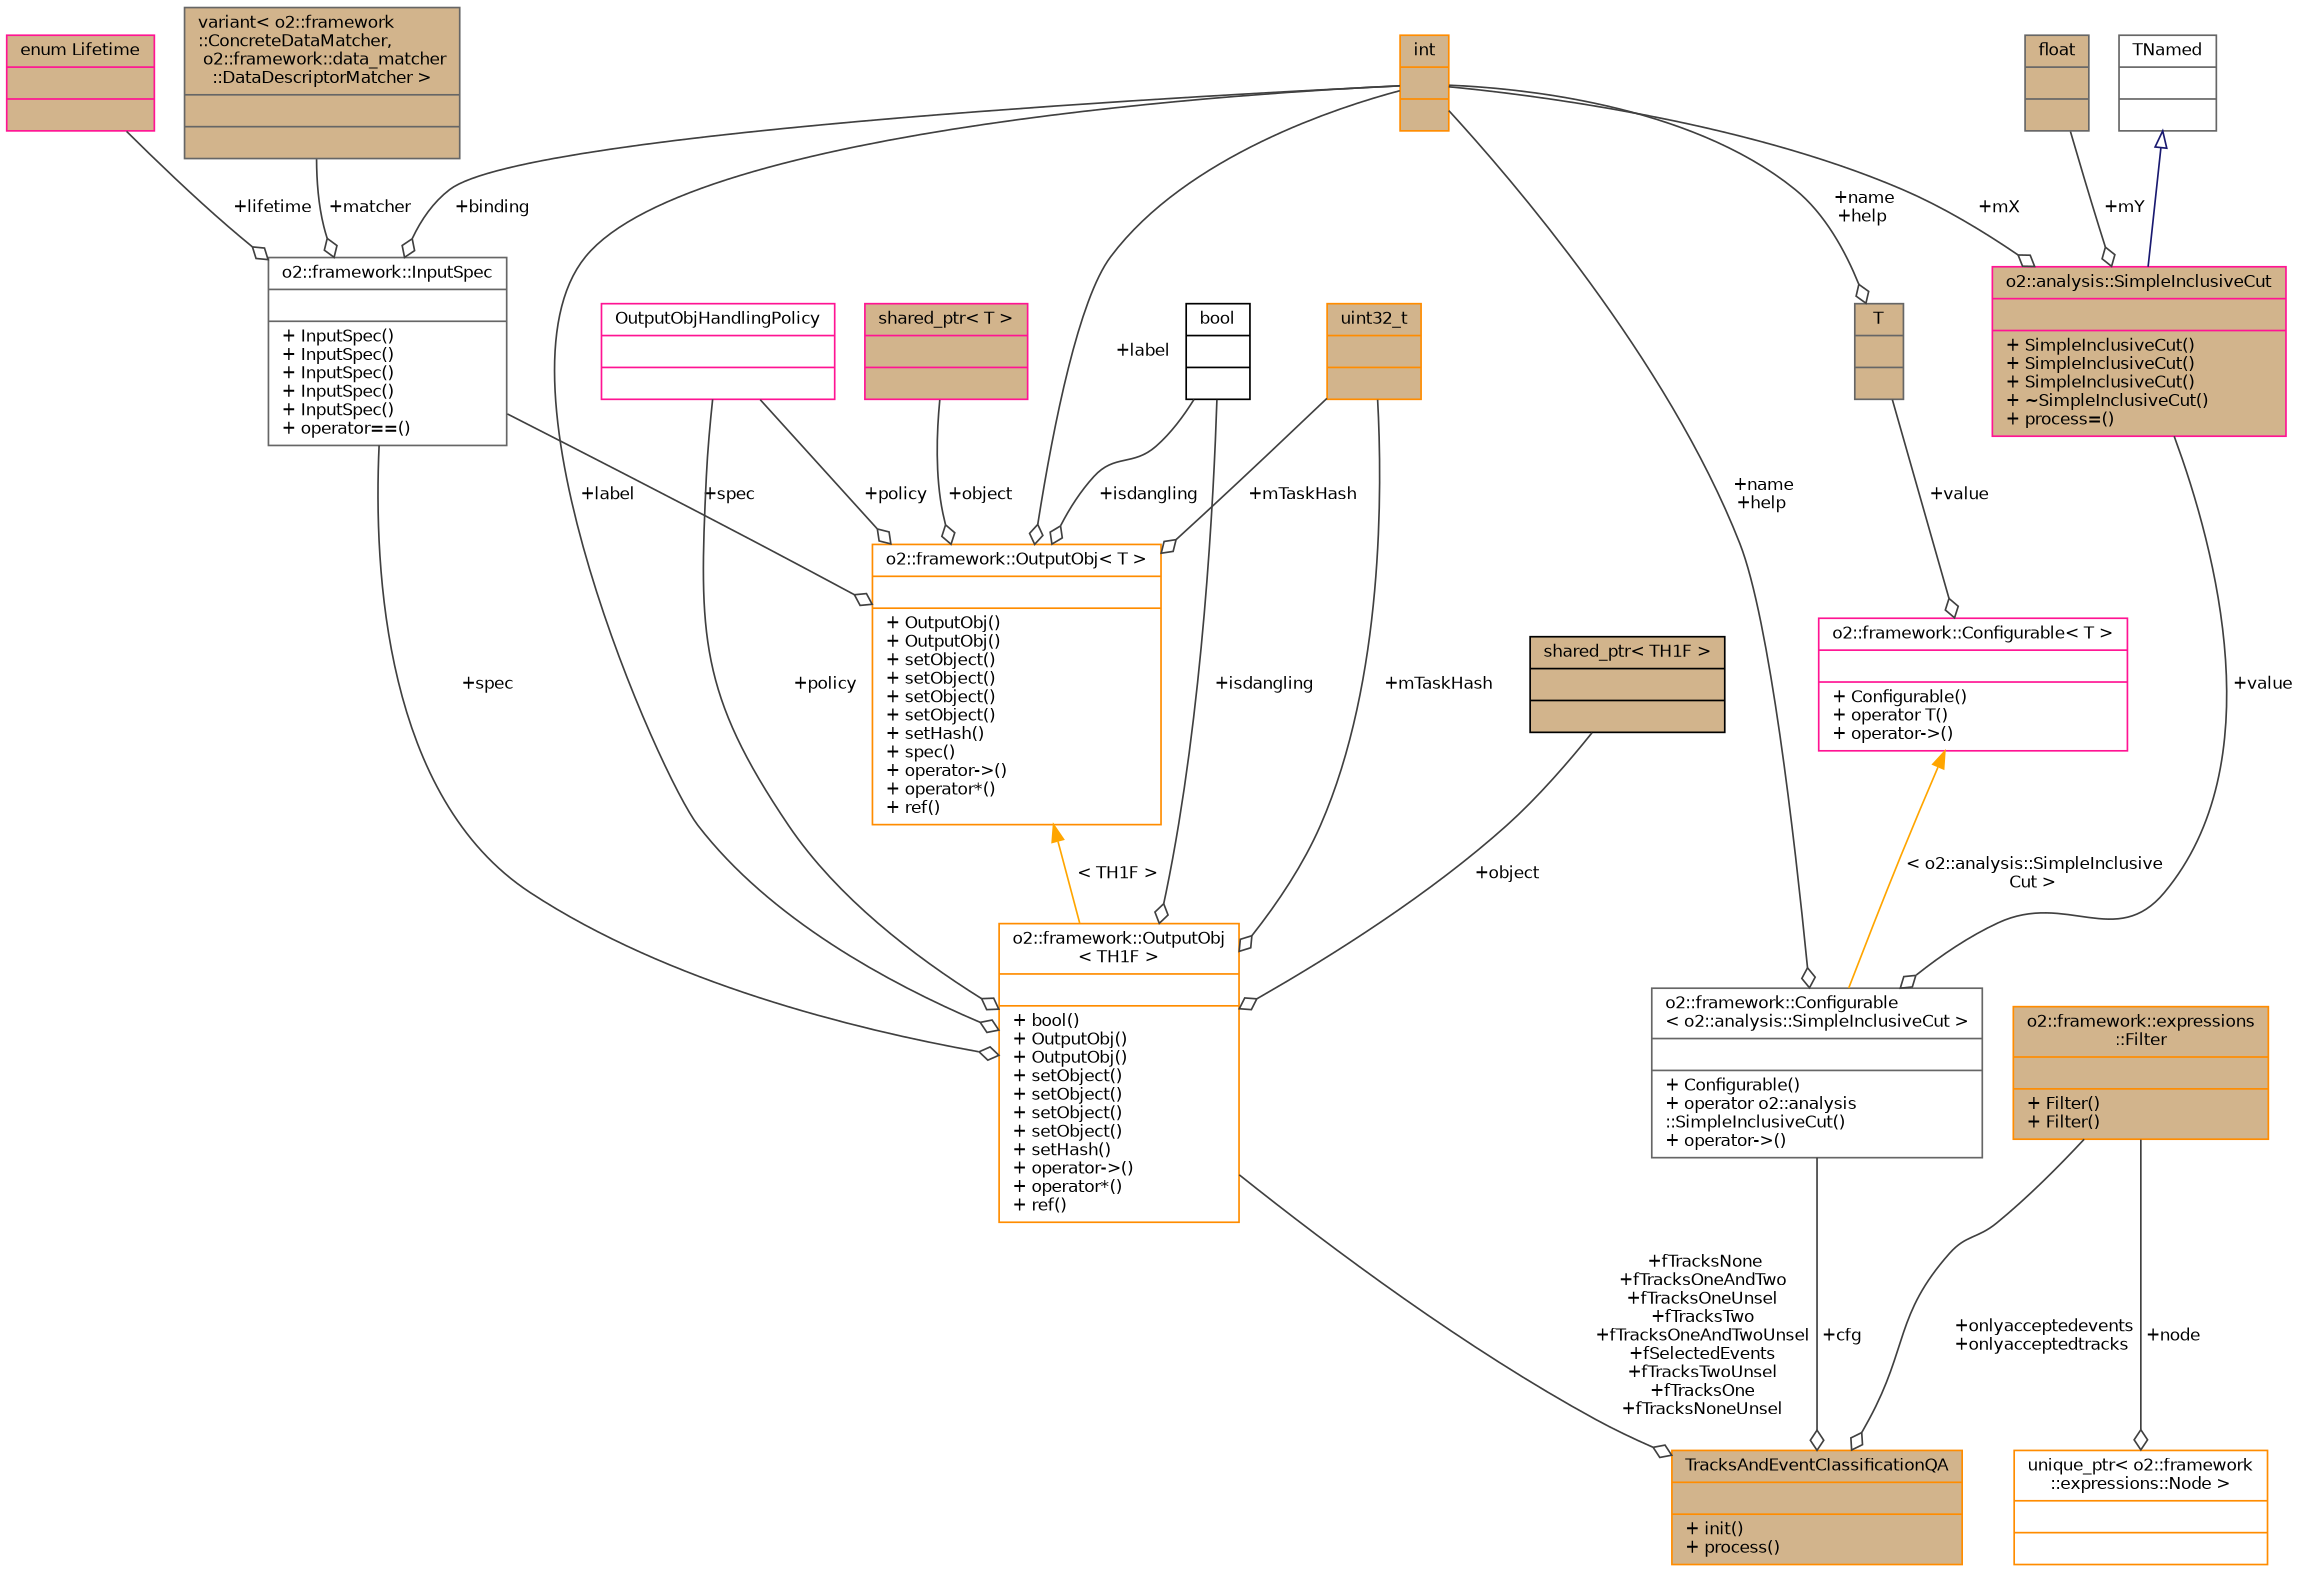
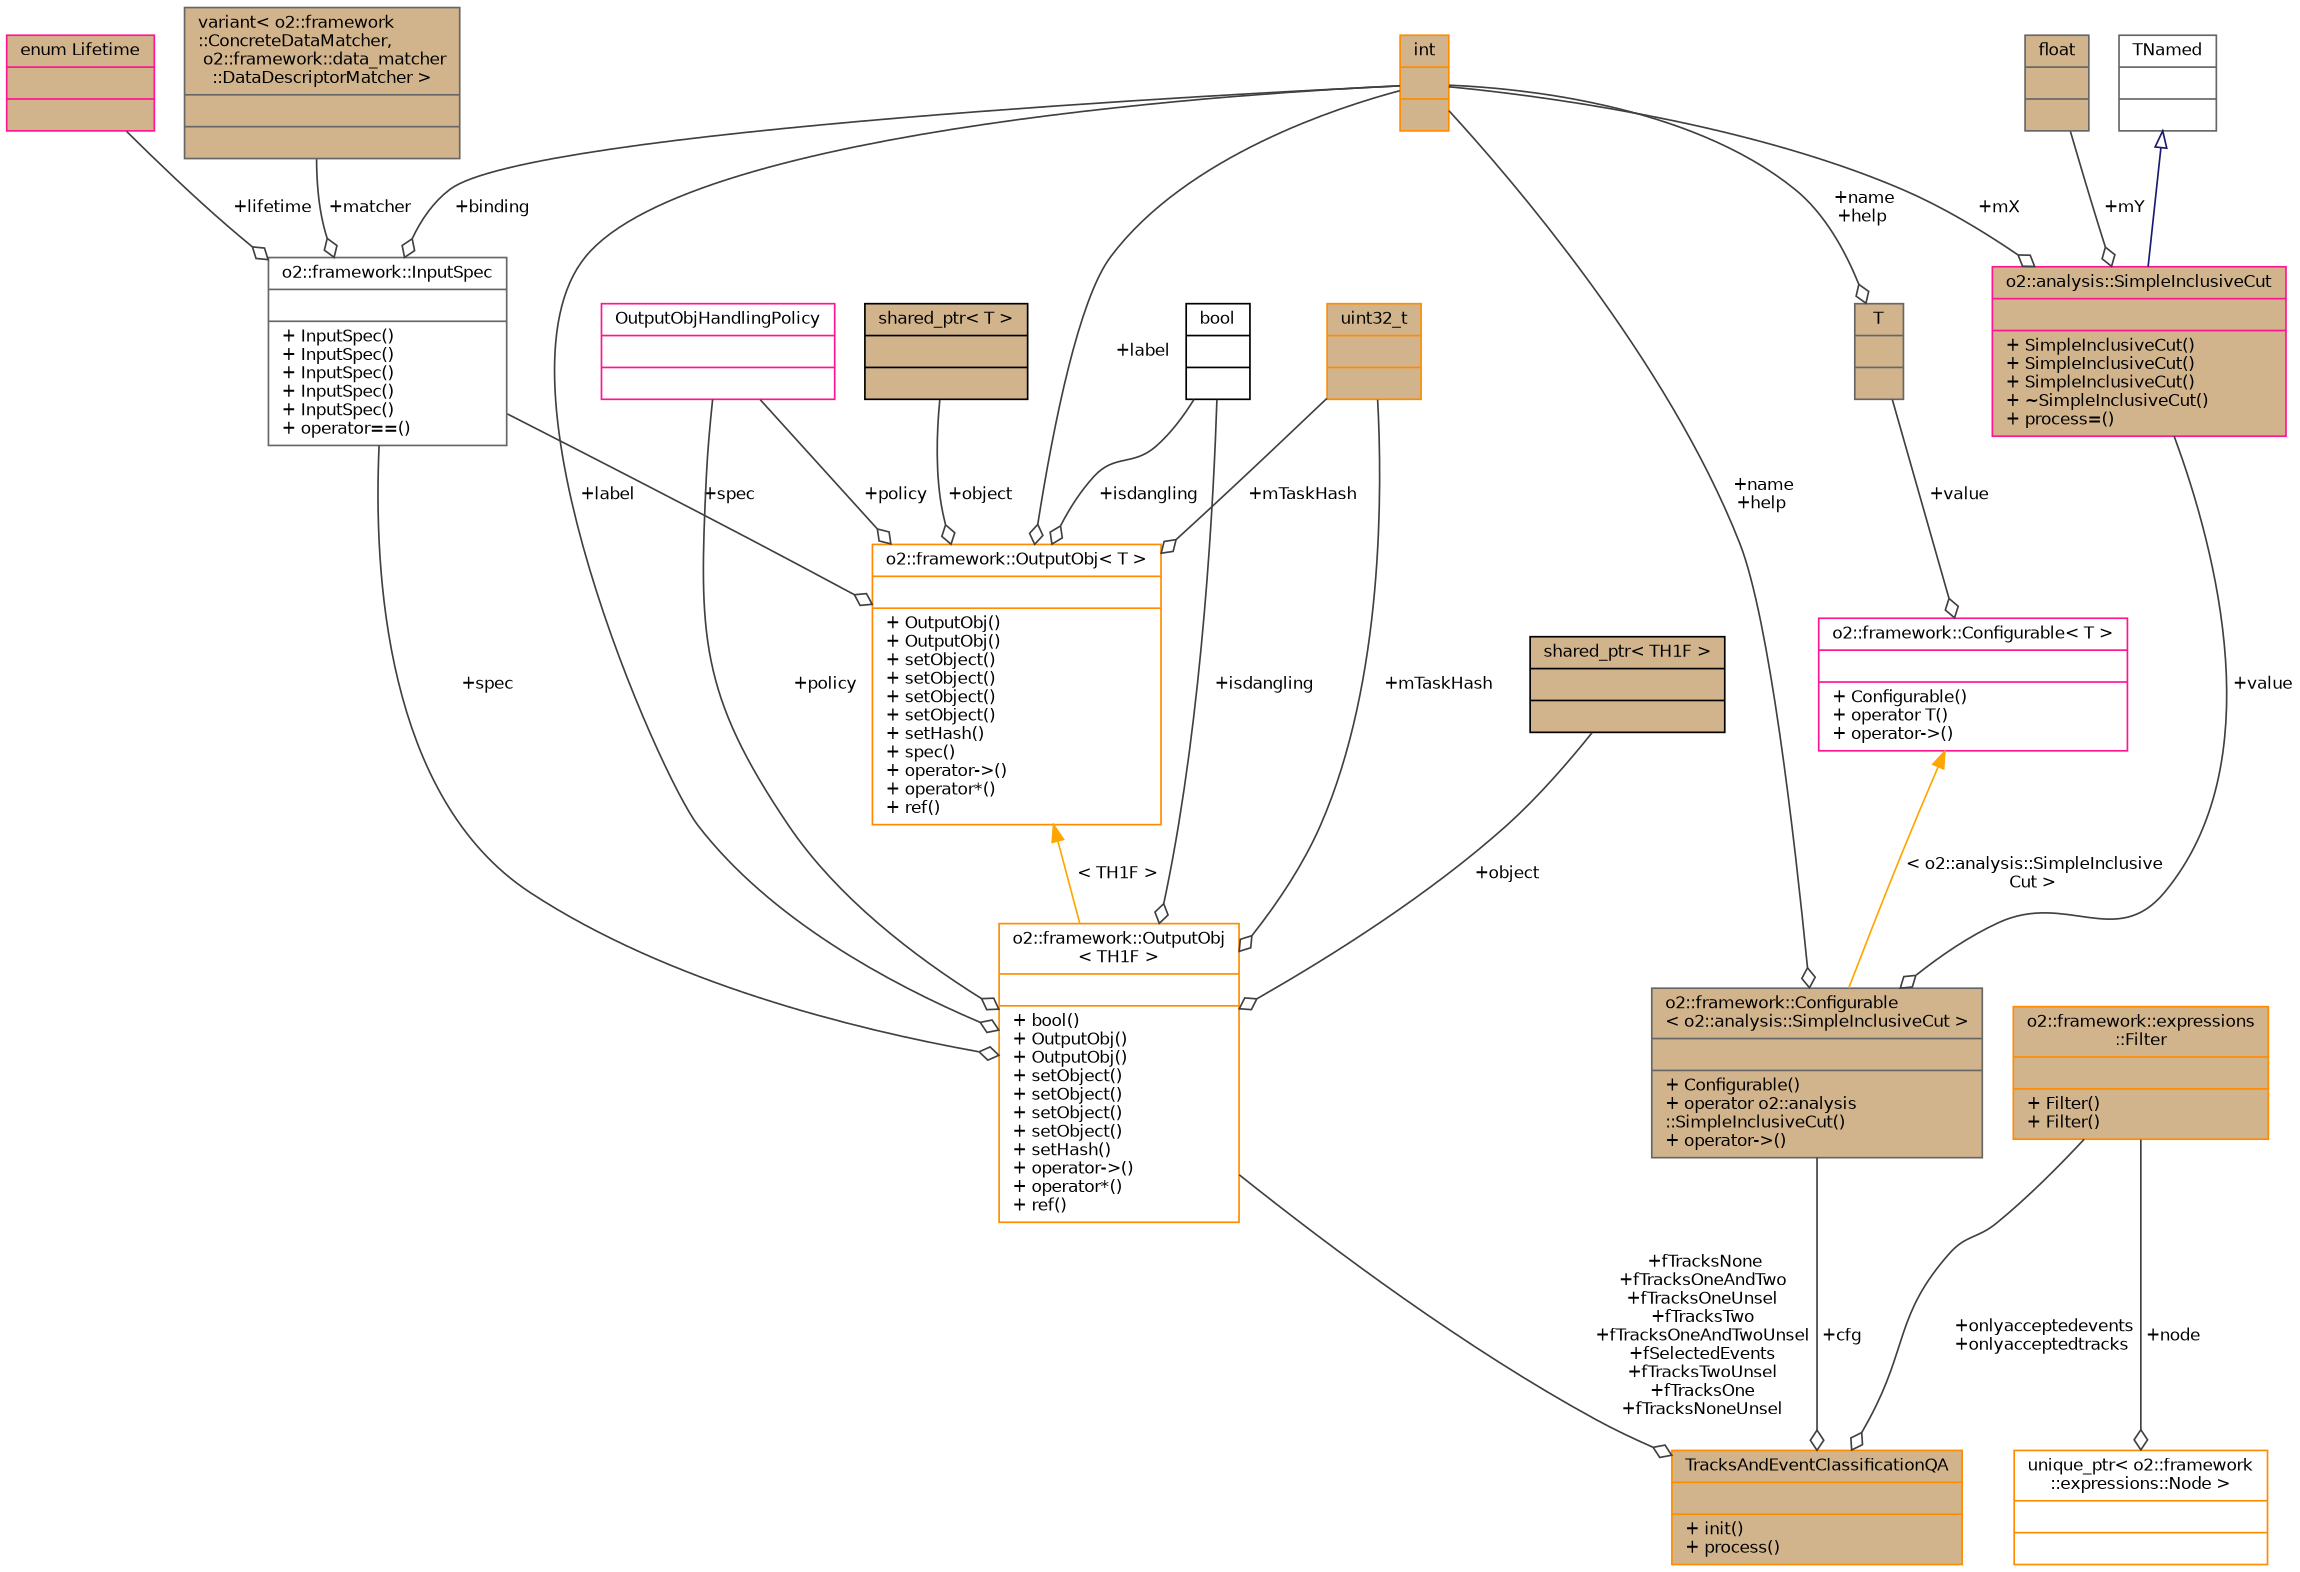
(946, 351) -> (946, 351)
(1817, 1073) -> (1817, 1073)
